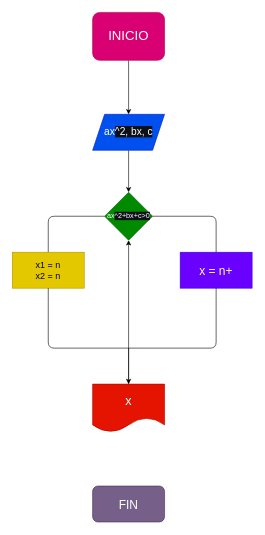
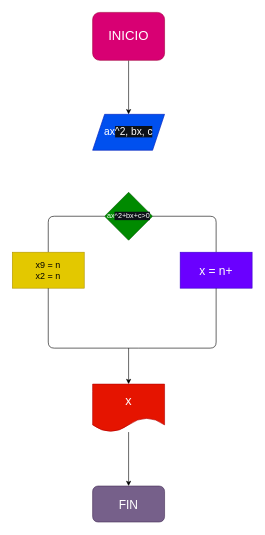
(129, 169) -> none
(48, 270) -> (48, 270)
(129, 295) -> (129, 457)
